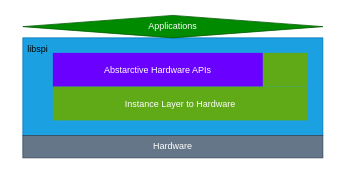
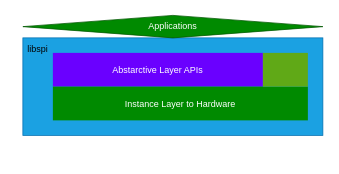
(158, 70) -> (158, 70)
(180, 104) -> (180, 104)
(173, 147) -> none
